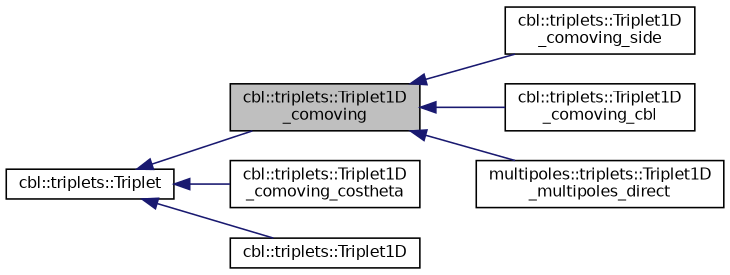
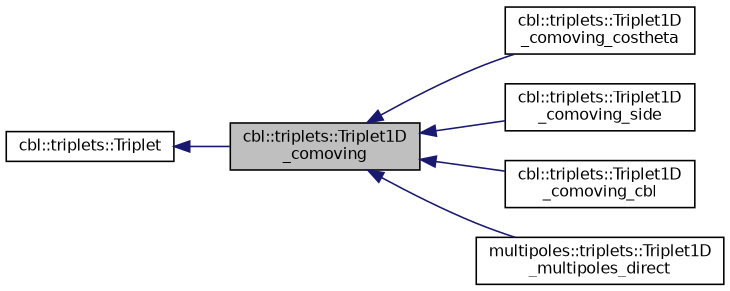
(210, 184) -> (446, 81)
(325, 253) -> none
